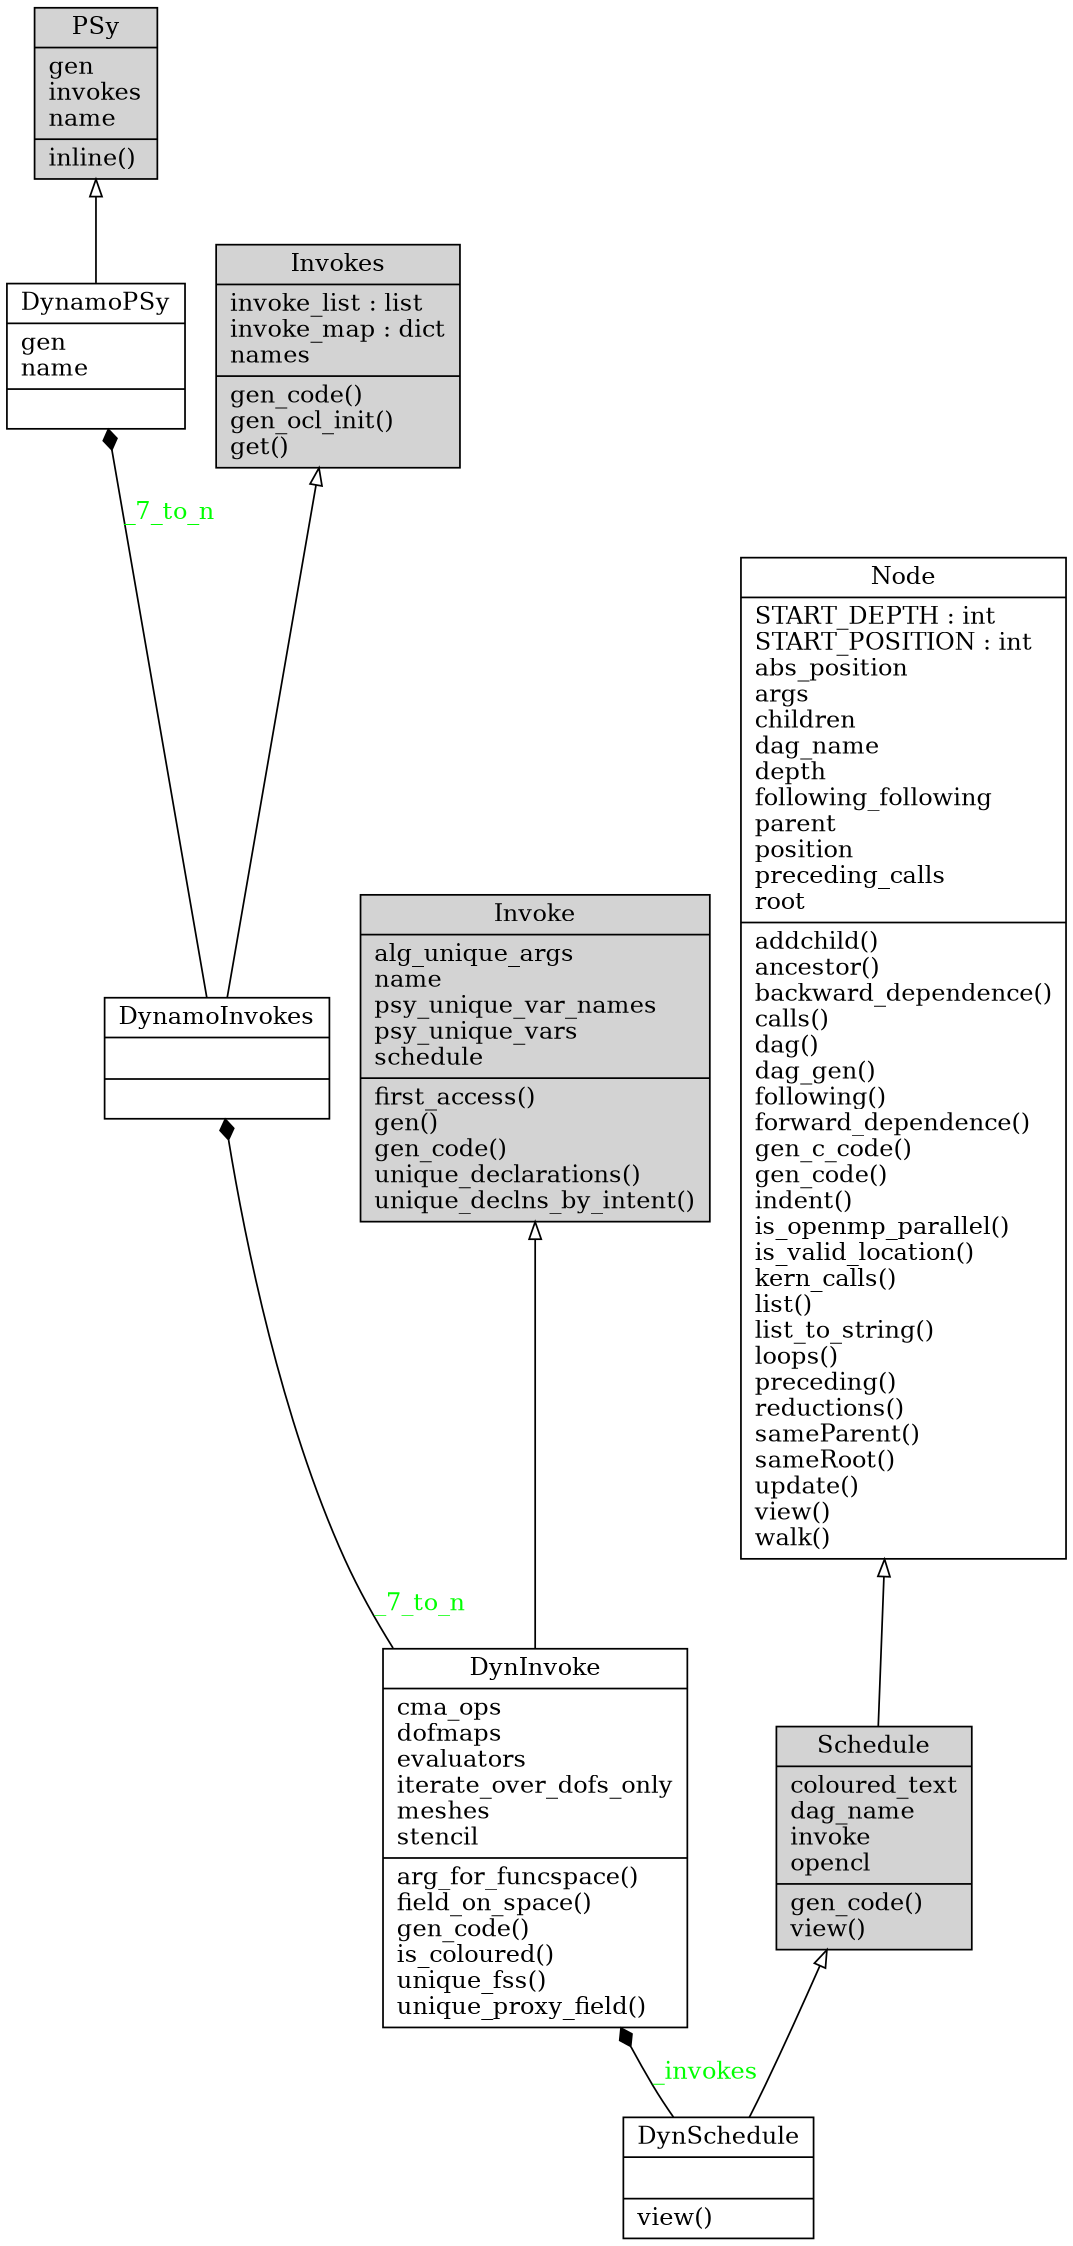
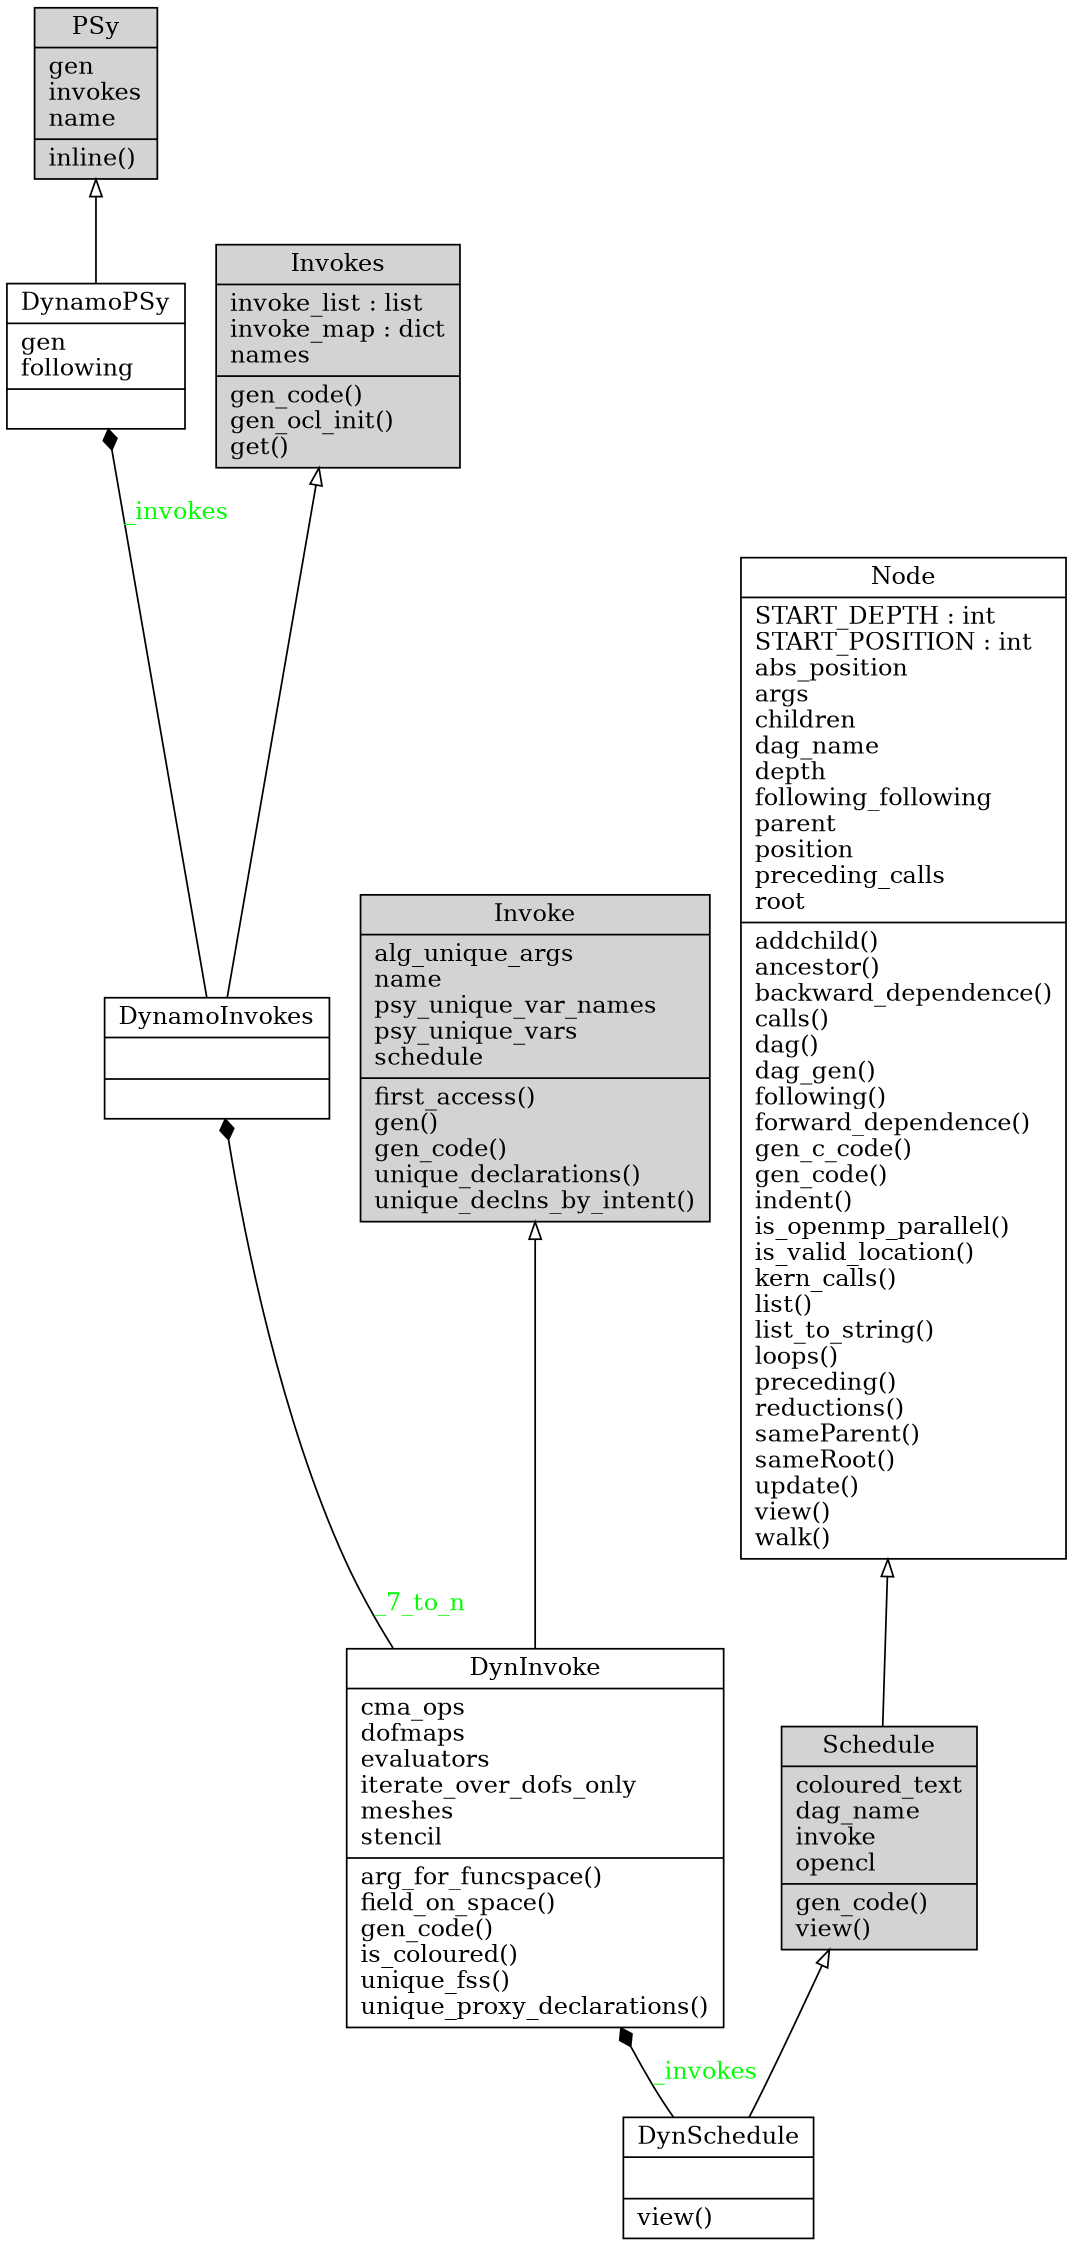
(55, 368) -> (78, 368)
(169, 513) -> (176, 513)
(522, 2007) -> (535, 2007)
